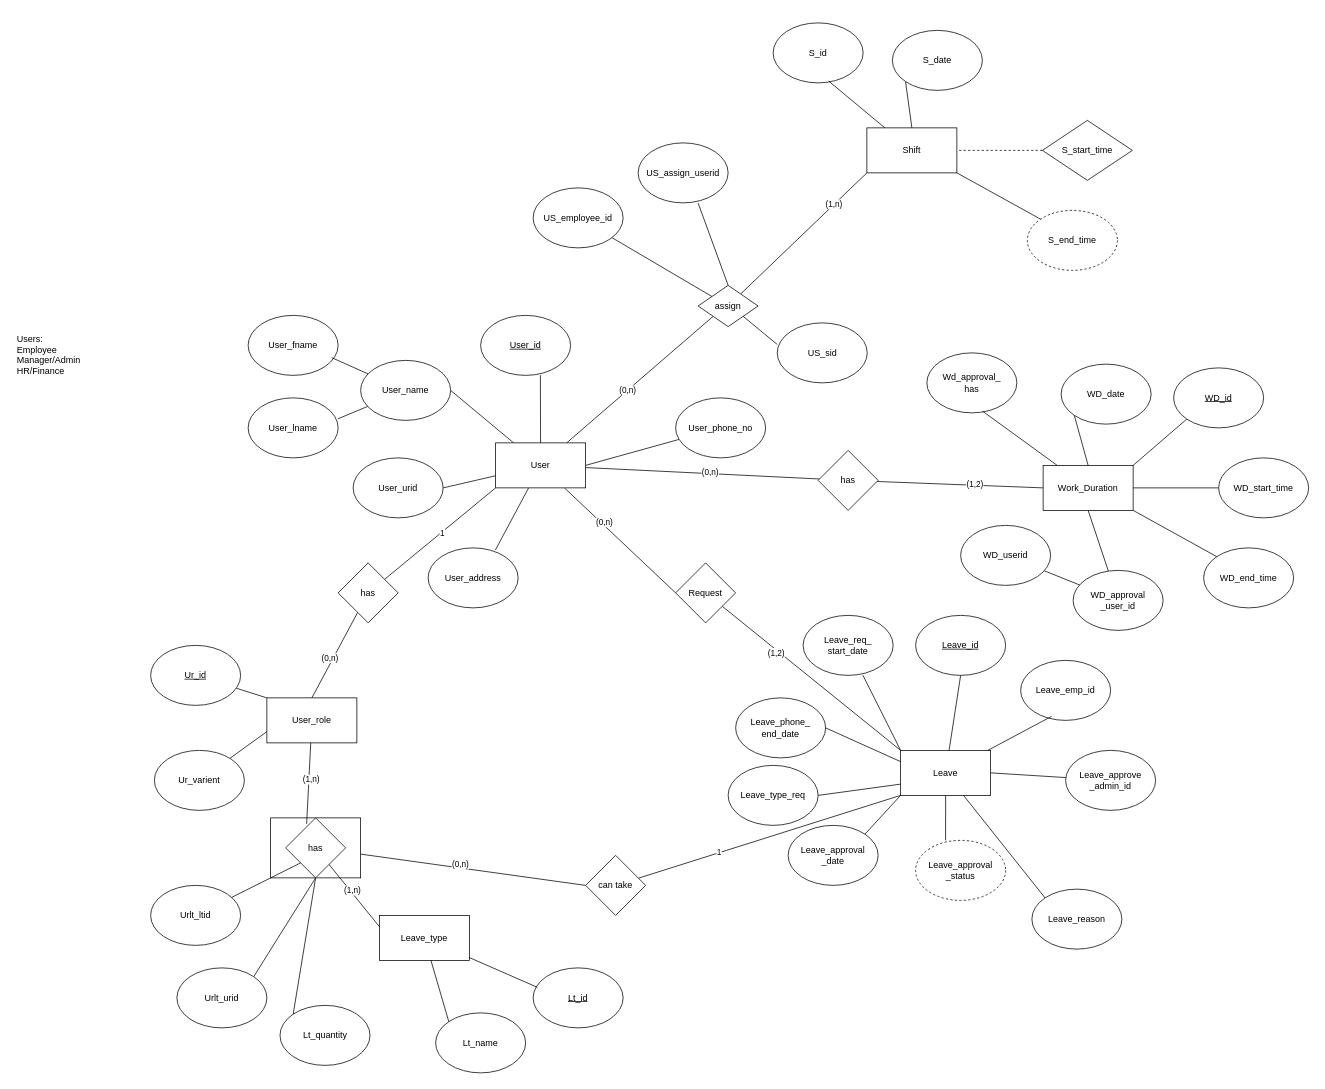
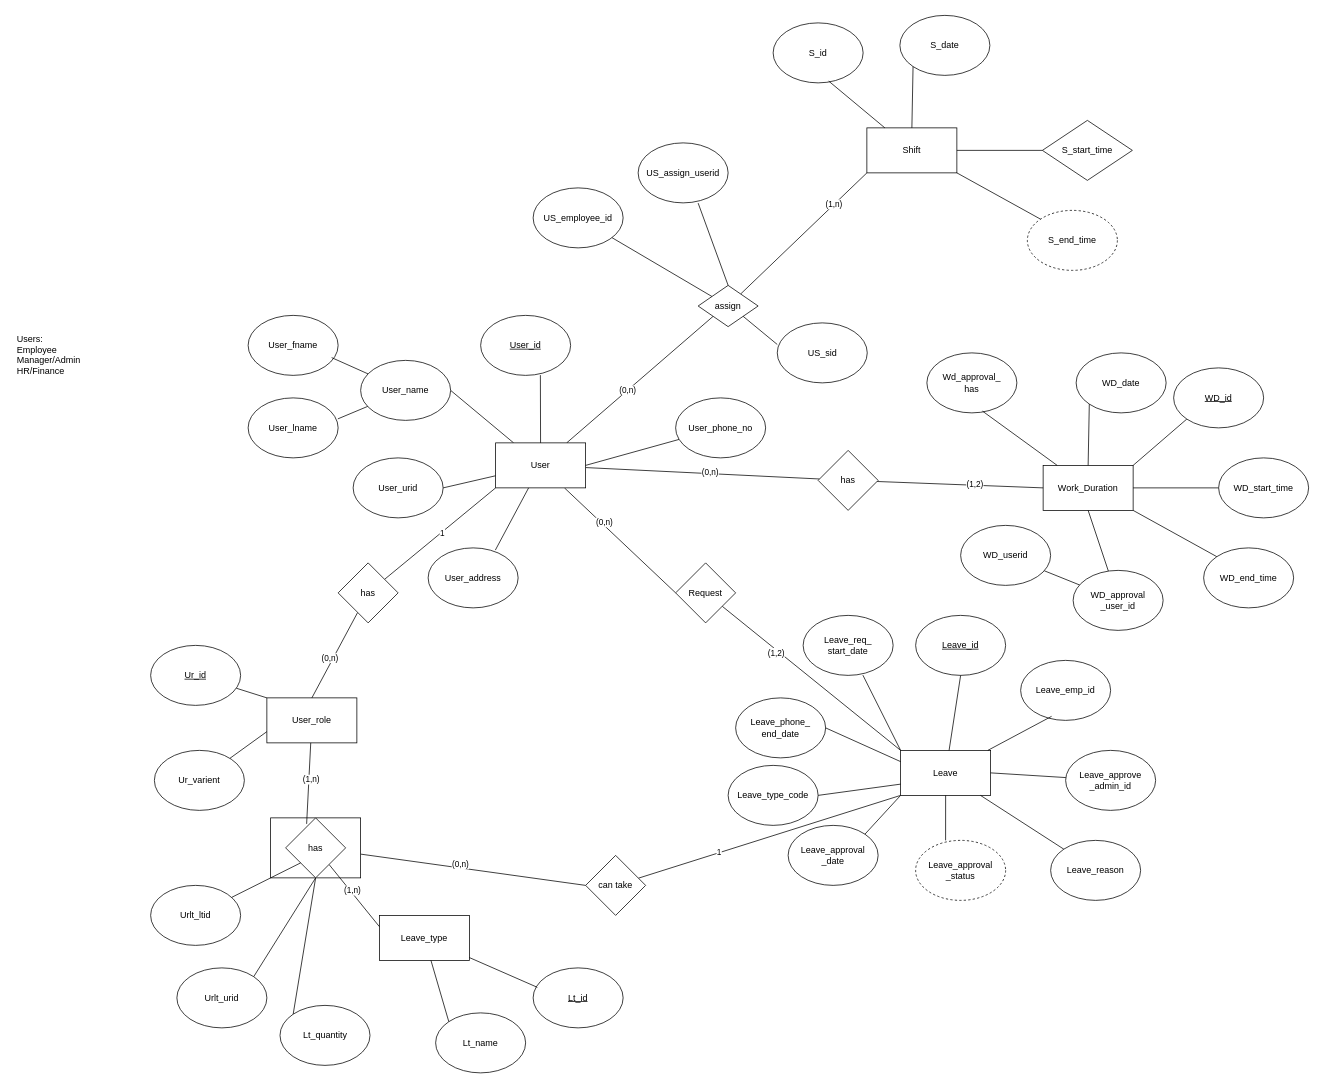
(937, 60) -> (945, 45)
(999, 150) -> (999, 150)
(1106, 394) -> (1121, 383)
(773, 795) -> (773, 795)
(1077, 919) -> (1095, 870)
